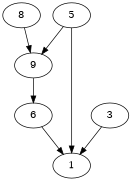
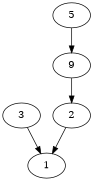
(22, 15) -> none
(72, 87) -> none
(33, 116) -> (72, 116)
